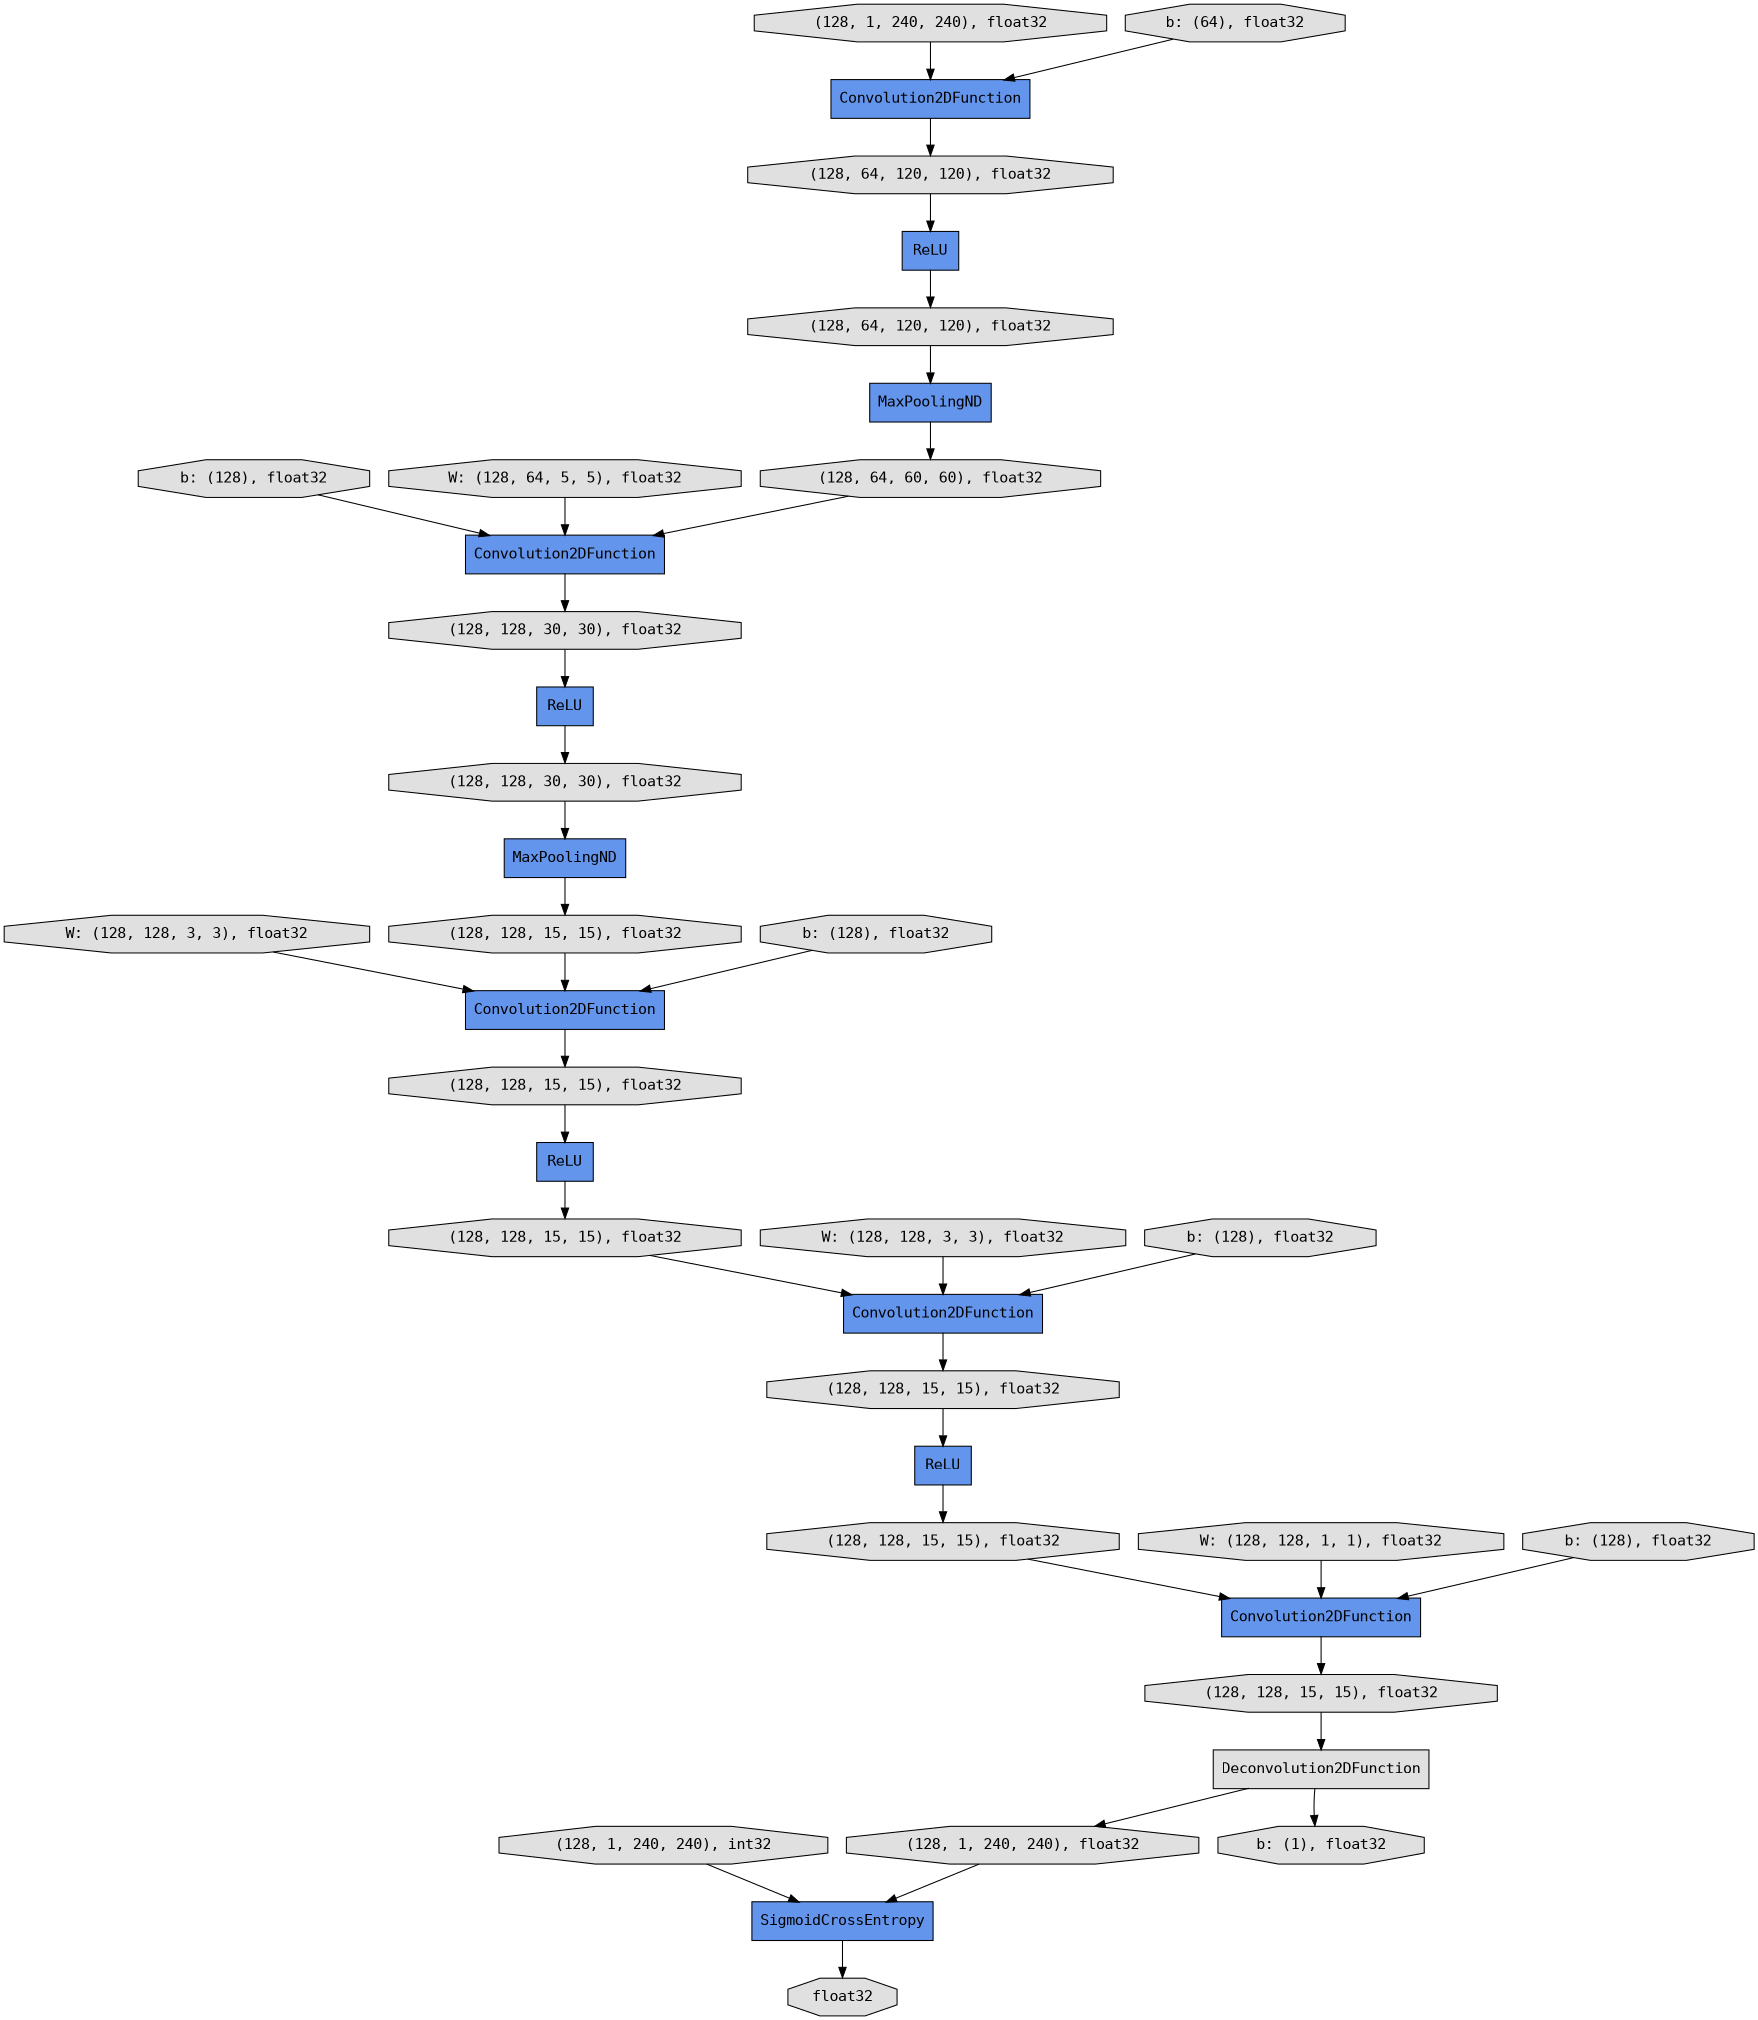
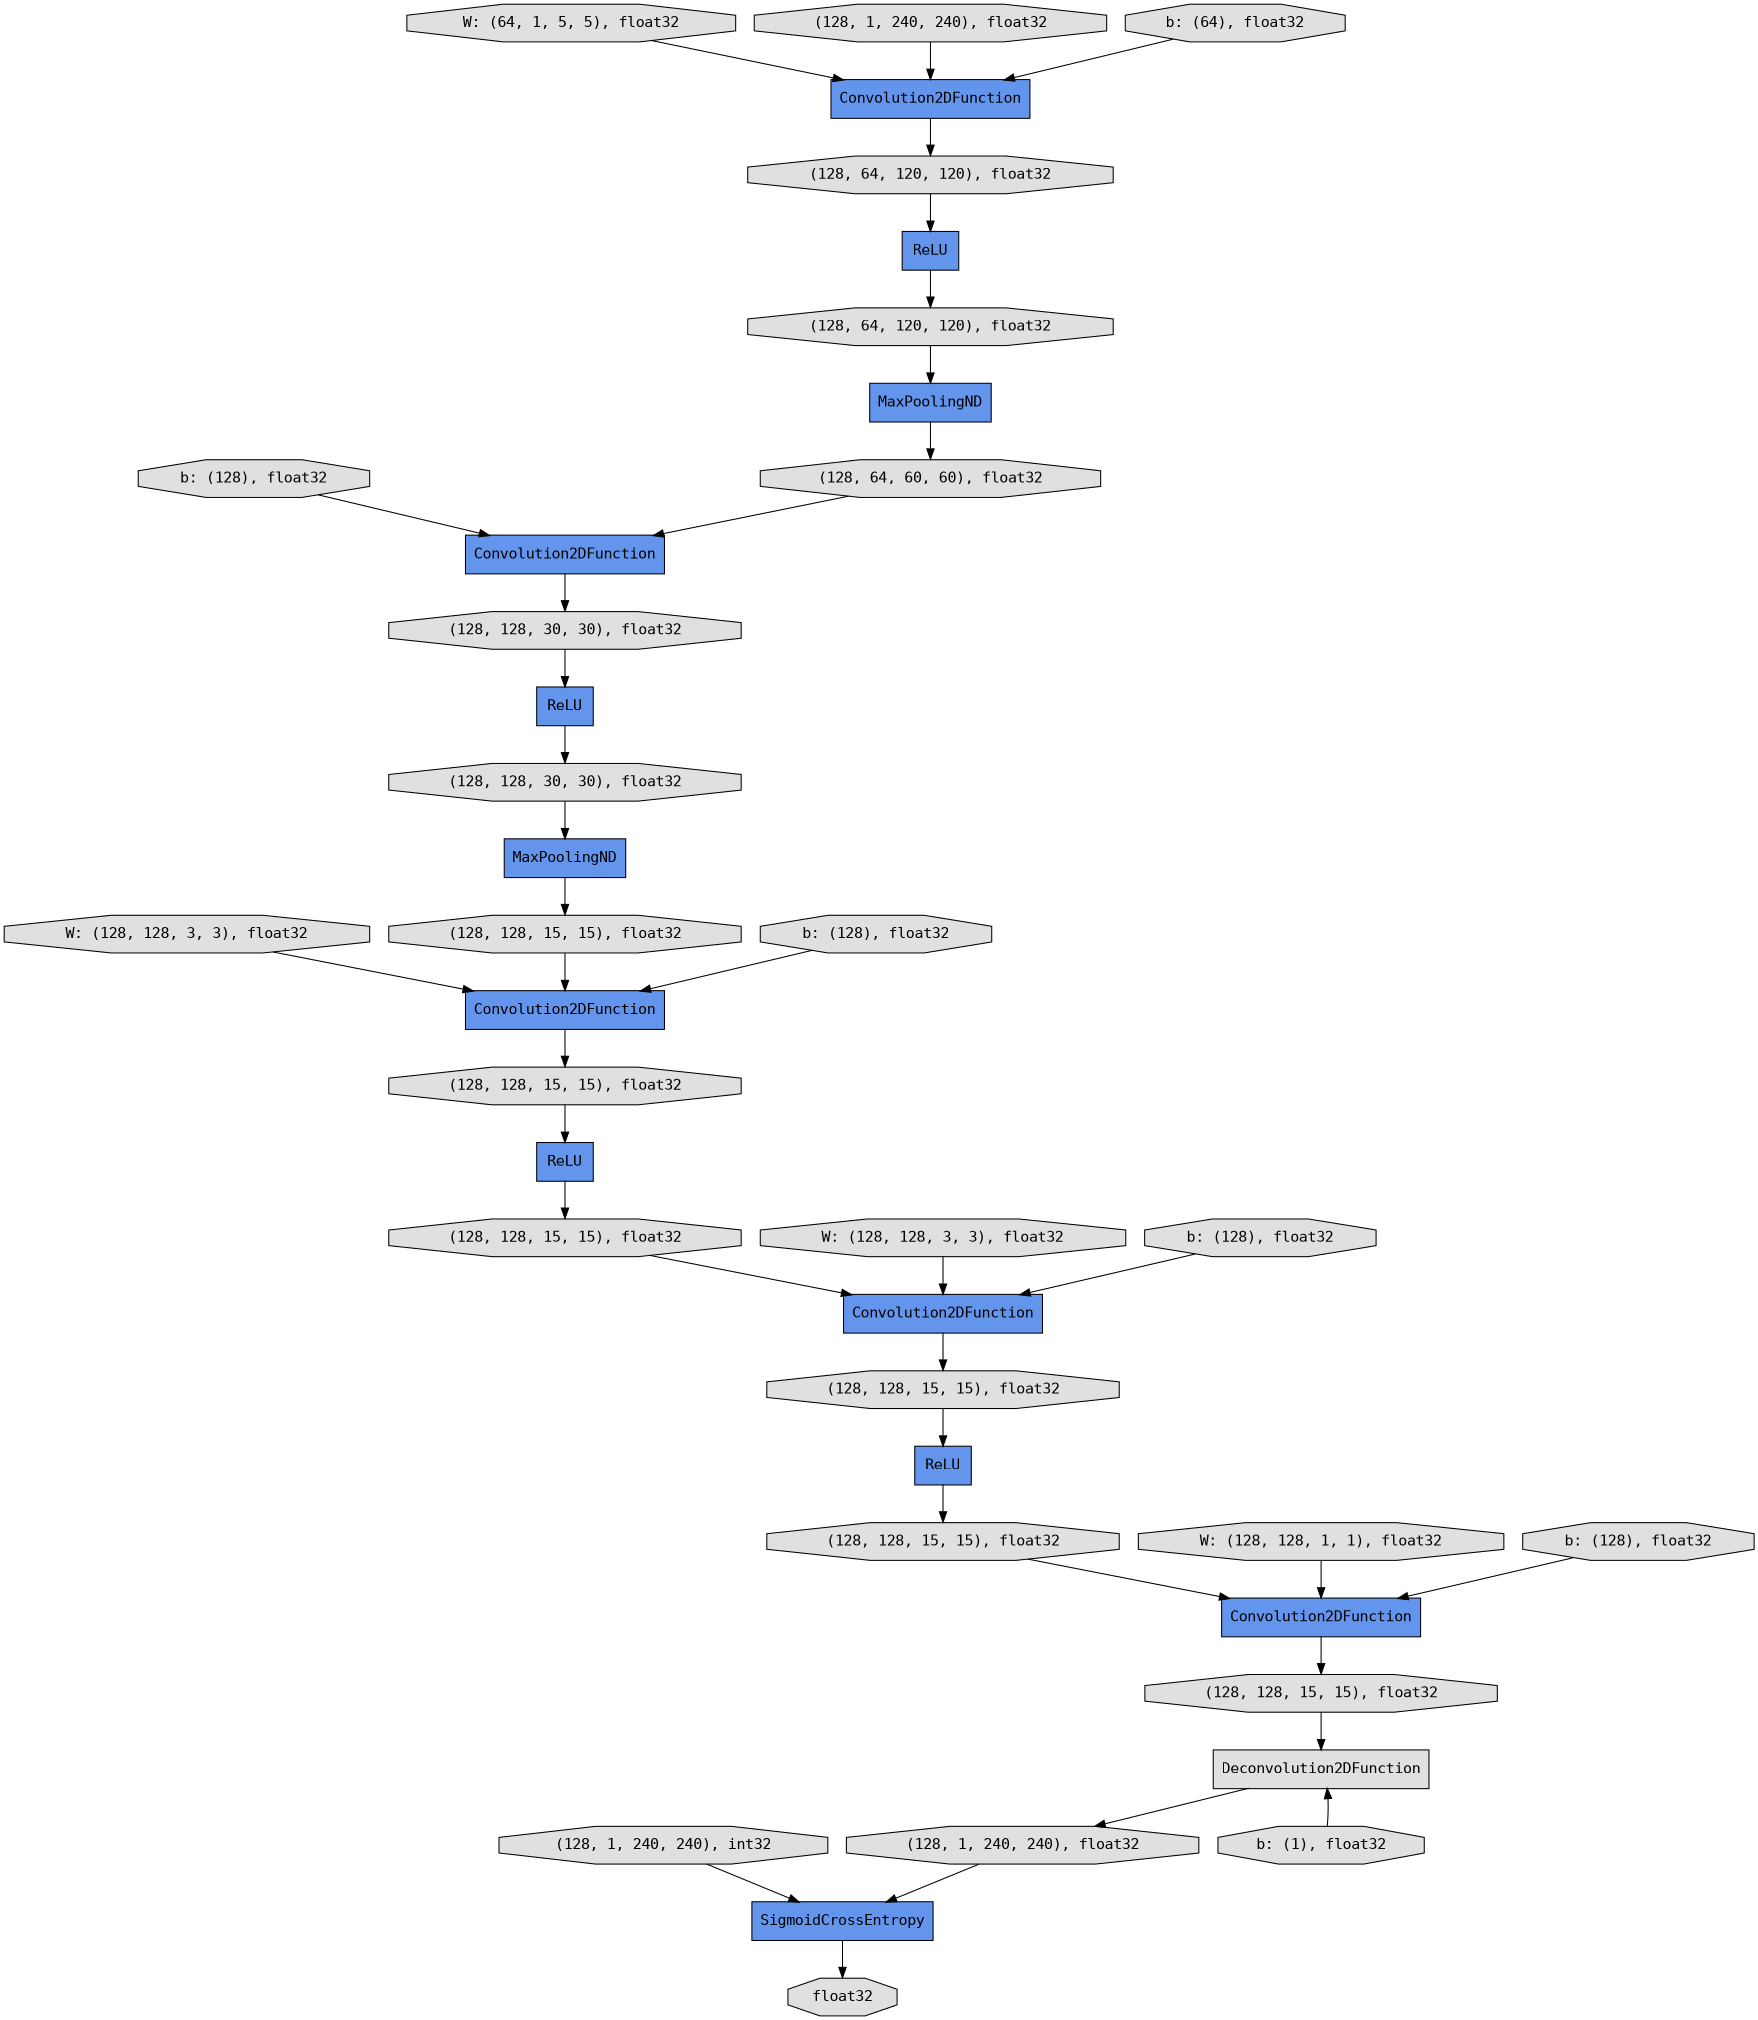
none -> (571, 23)
(565, 479) -> none
(1314, 1802) -> (1328, 1812)
